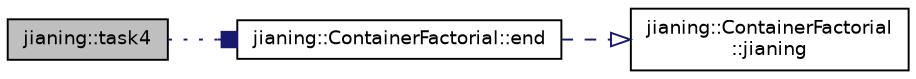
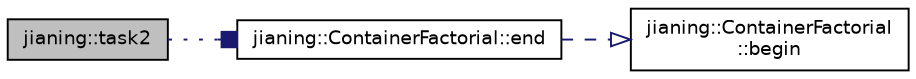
(88, 40) -> (88, 40)
(770, 40) -> (770, 40)
